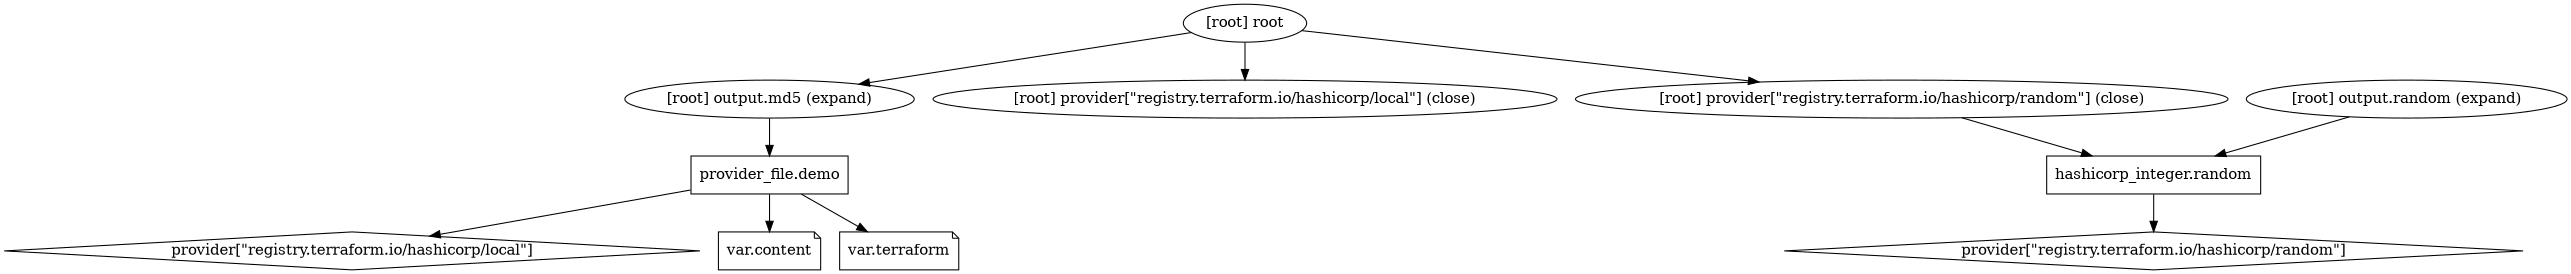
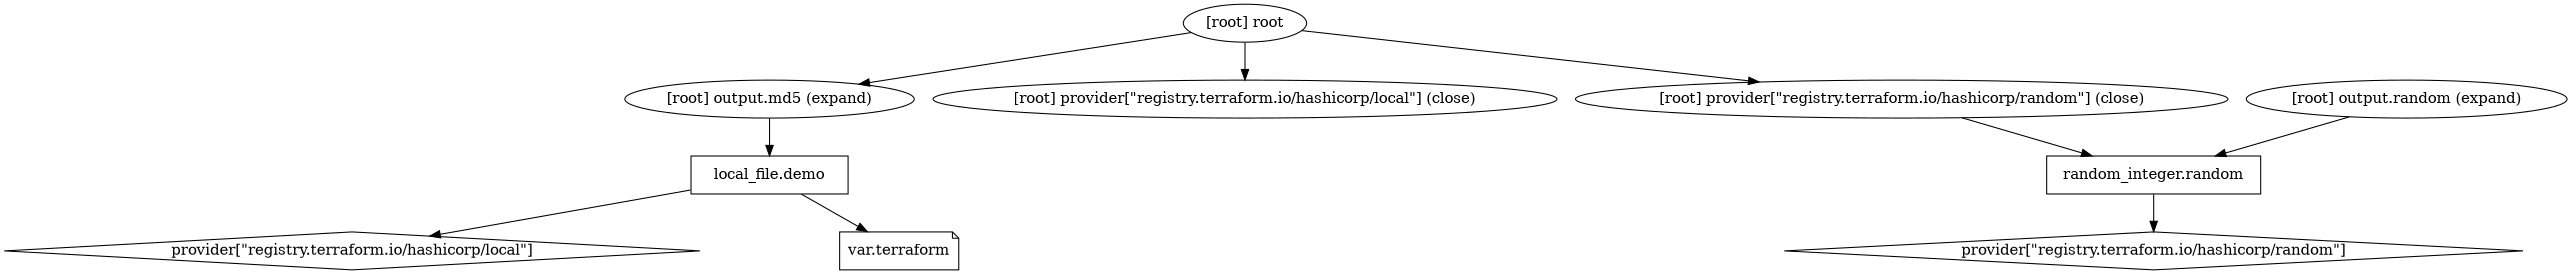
(770, 175) -> (770, 175)
(2154, 175) -> (2154, 175)
(770, 251) -> none
